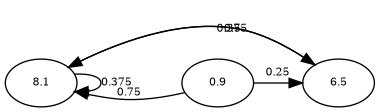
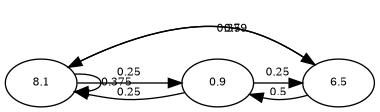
(232, 29) -> (232, 29)
none -> (123, 83)
(129, 93) -> (129, 93)
none -> (285, 99)
